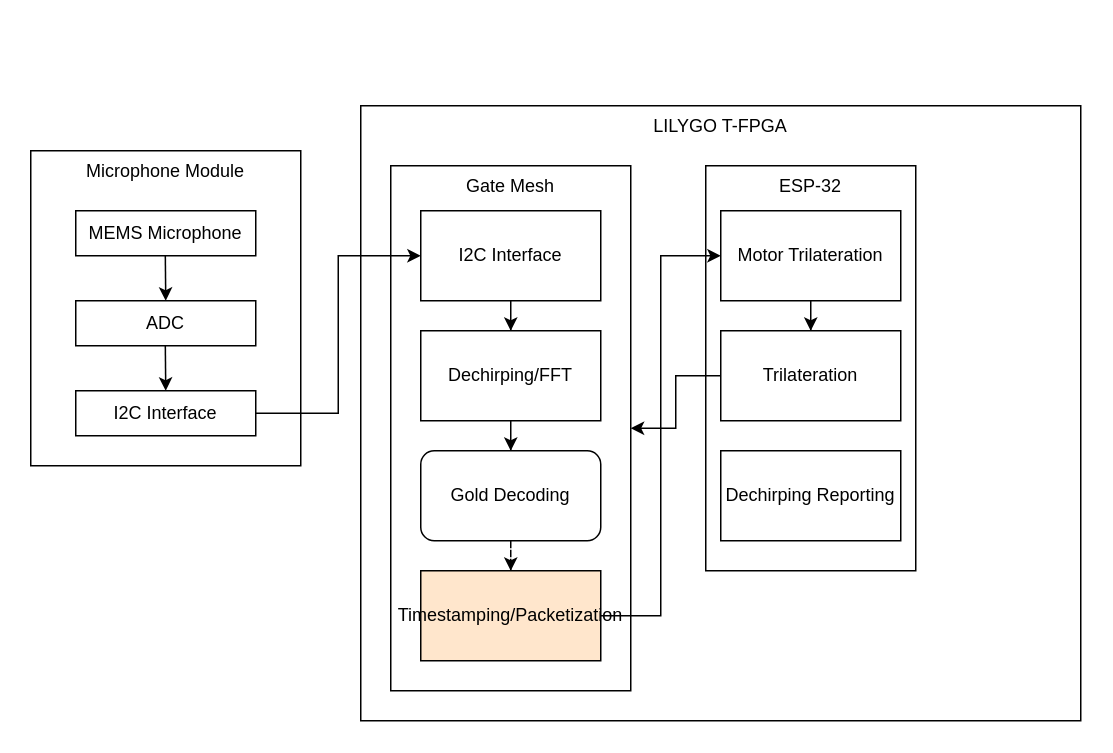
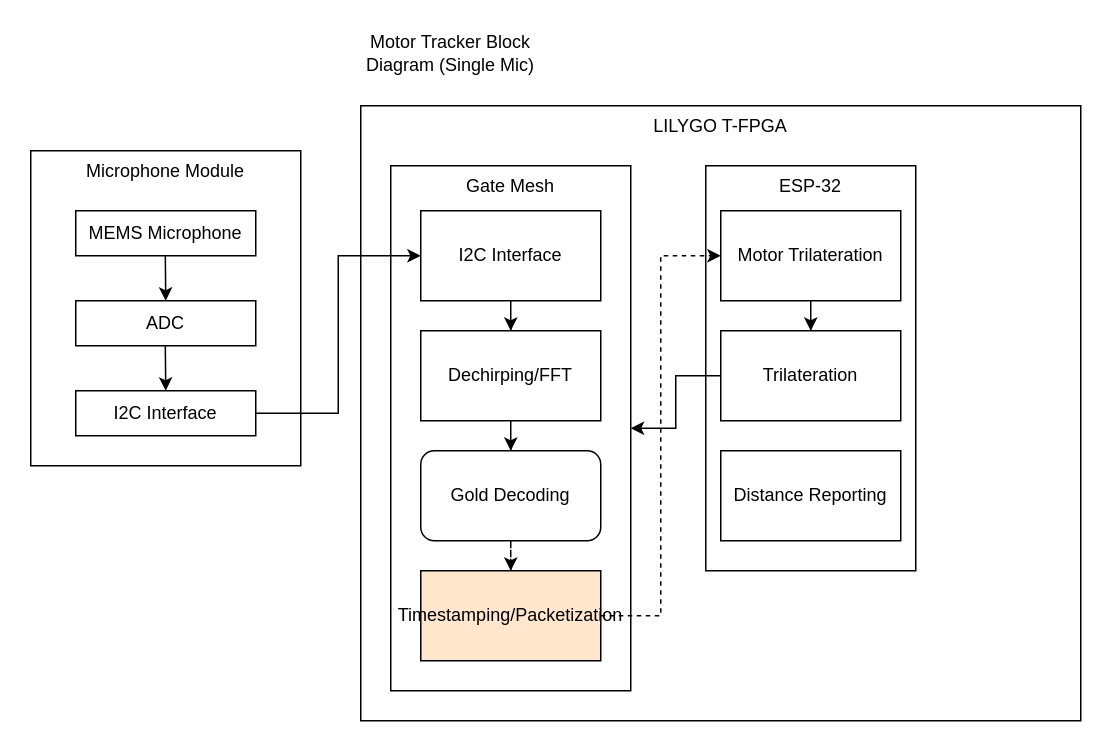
none -> (451, 53)
(661, 441) -> (661, 441)
(811, 496) -> (811, 496)
